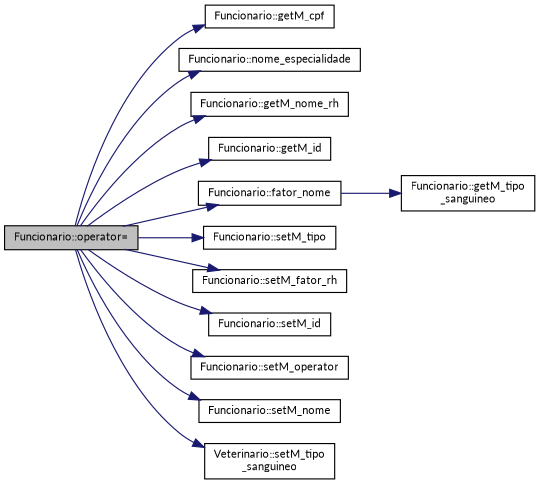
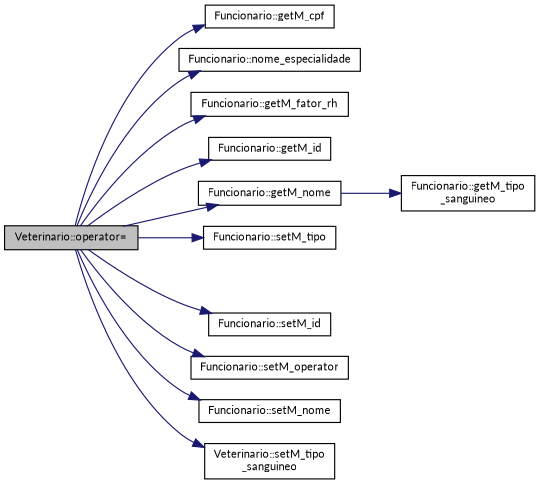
(270, 104) -> (270, 104)
(270, 193) -> (270, 193)
(71, 238) -> (71, 238)
(270, 281) -> none
